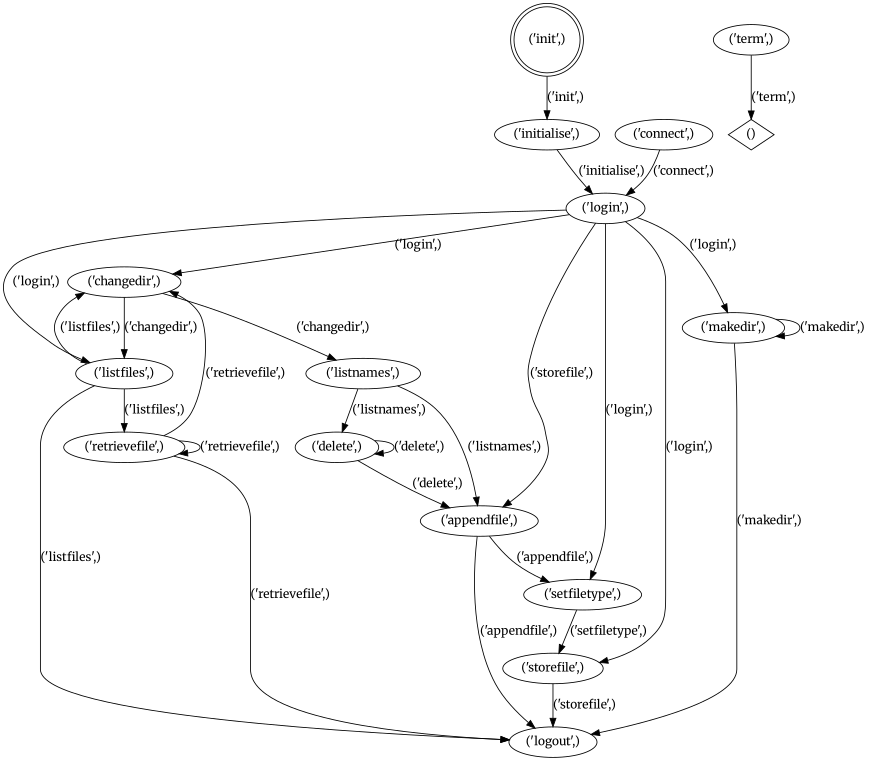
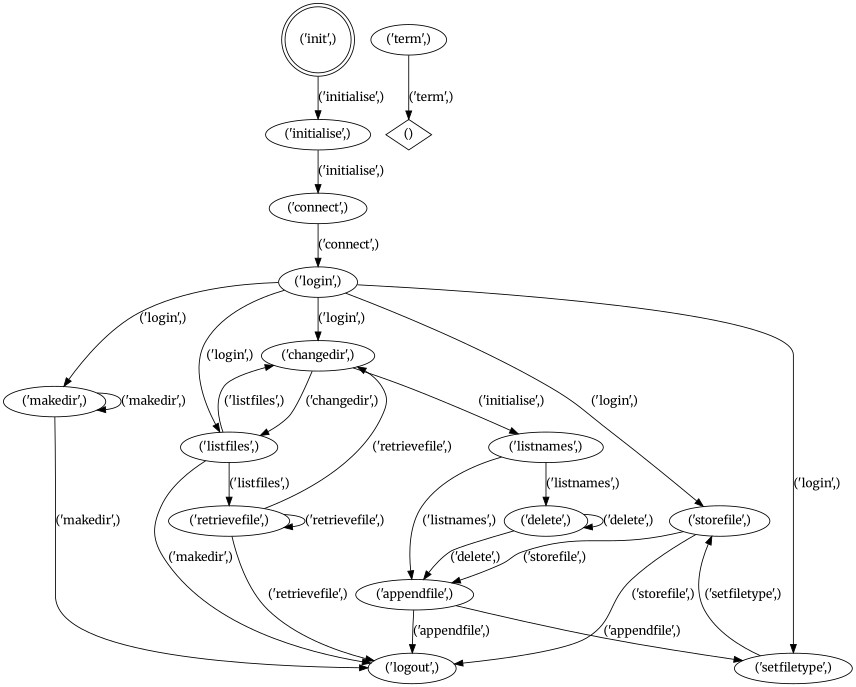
(566, 98) -> (352, 98)
(571, 169) -> (318, 167)
(333, 328) -> (512, 402)
(529, 363) -> (568, 542)
(71, 558) -> (201, 558)
